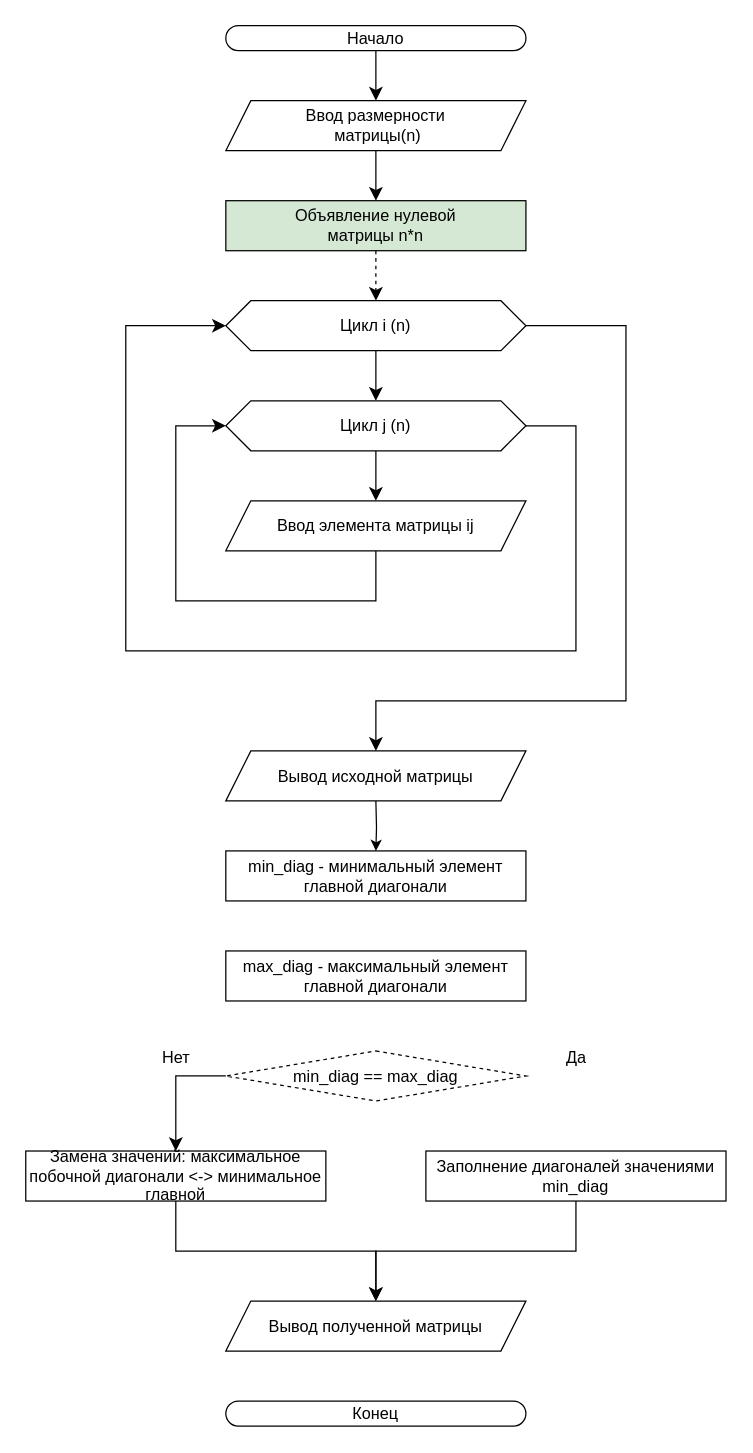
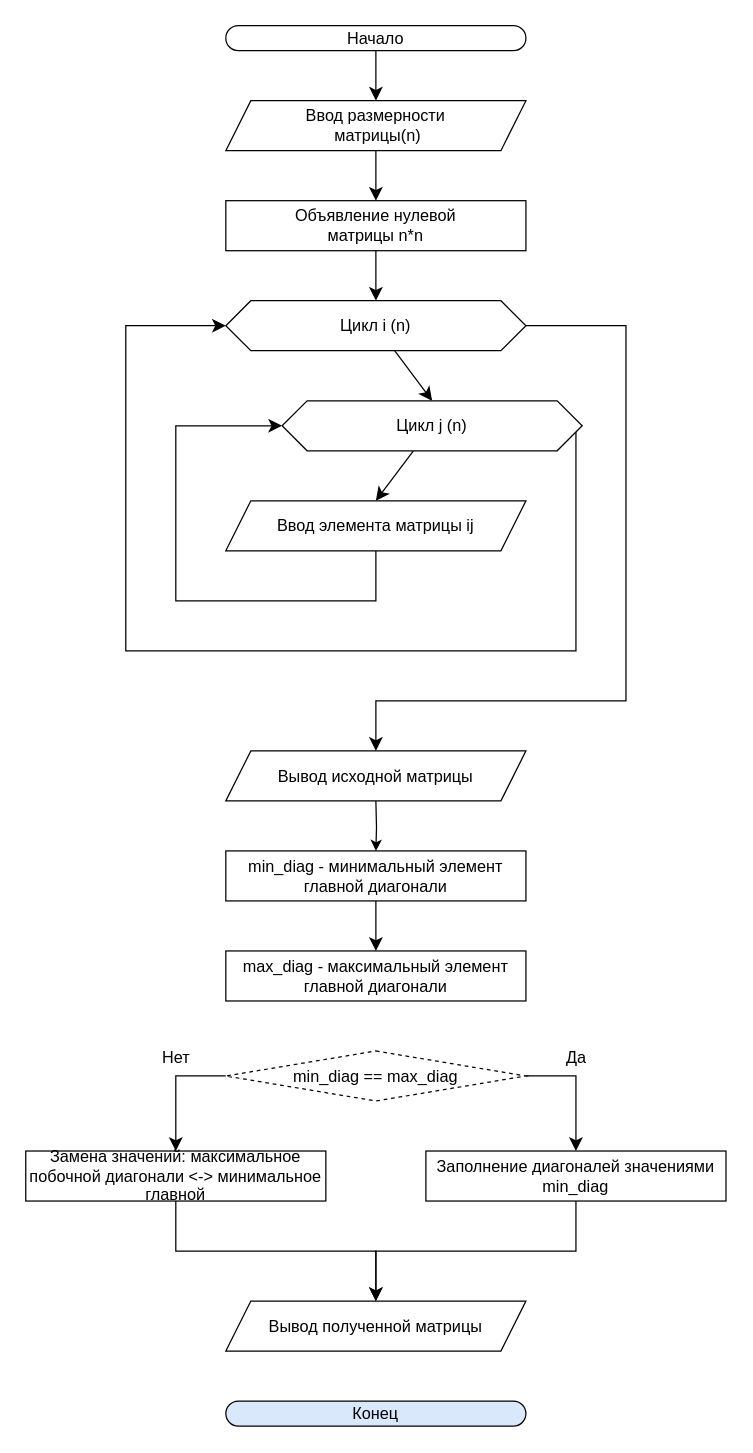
(376, 226) -> (376, 226)
(376, 270) -> (376, 270)
(376, 426) -> (432, 426)
none -> (376, 920)
none -> (576, 1083)
(376, 1413) -> (376, 1413)
